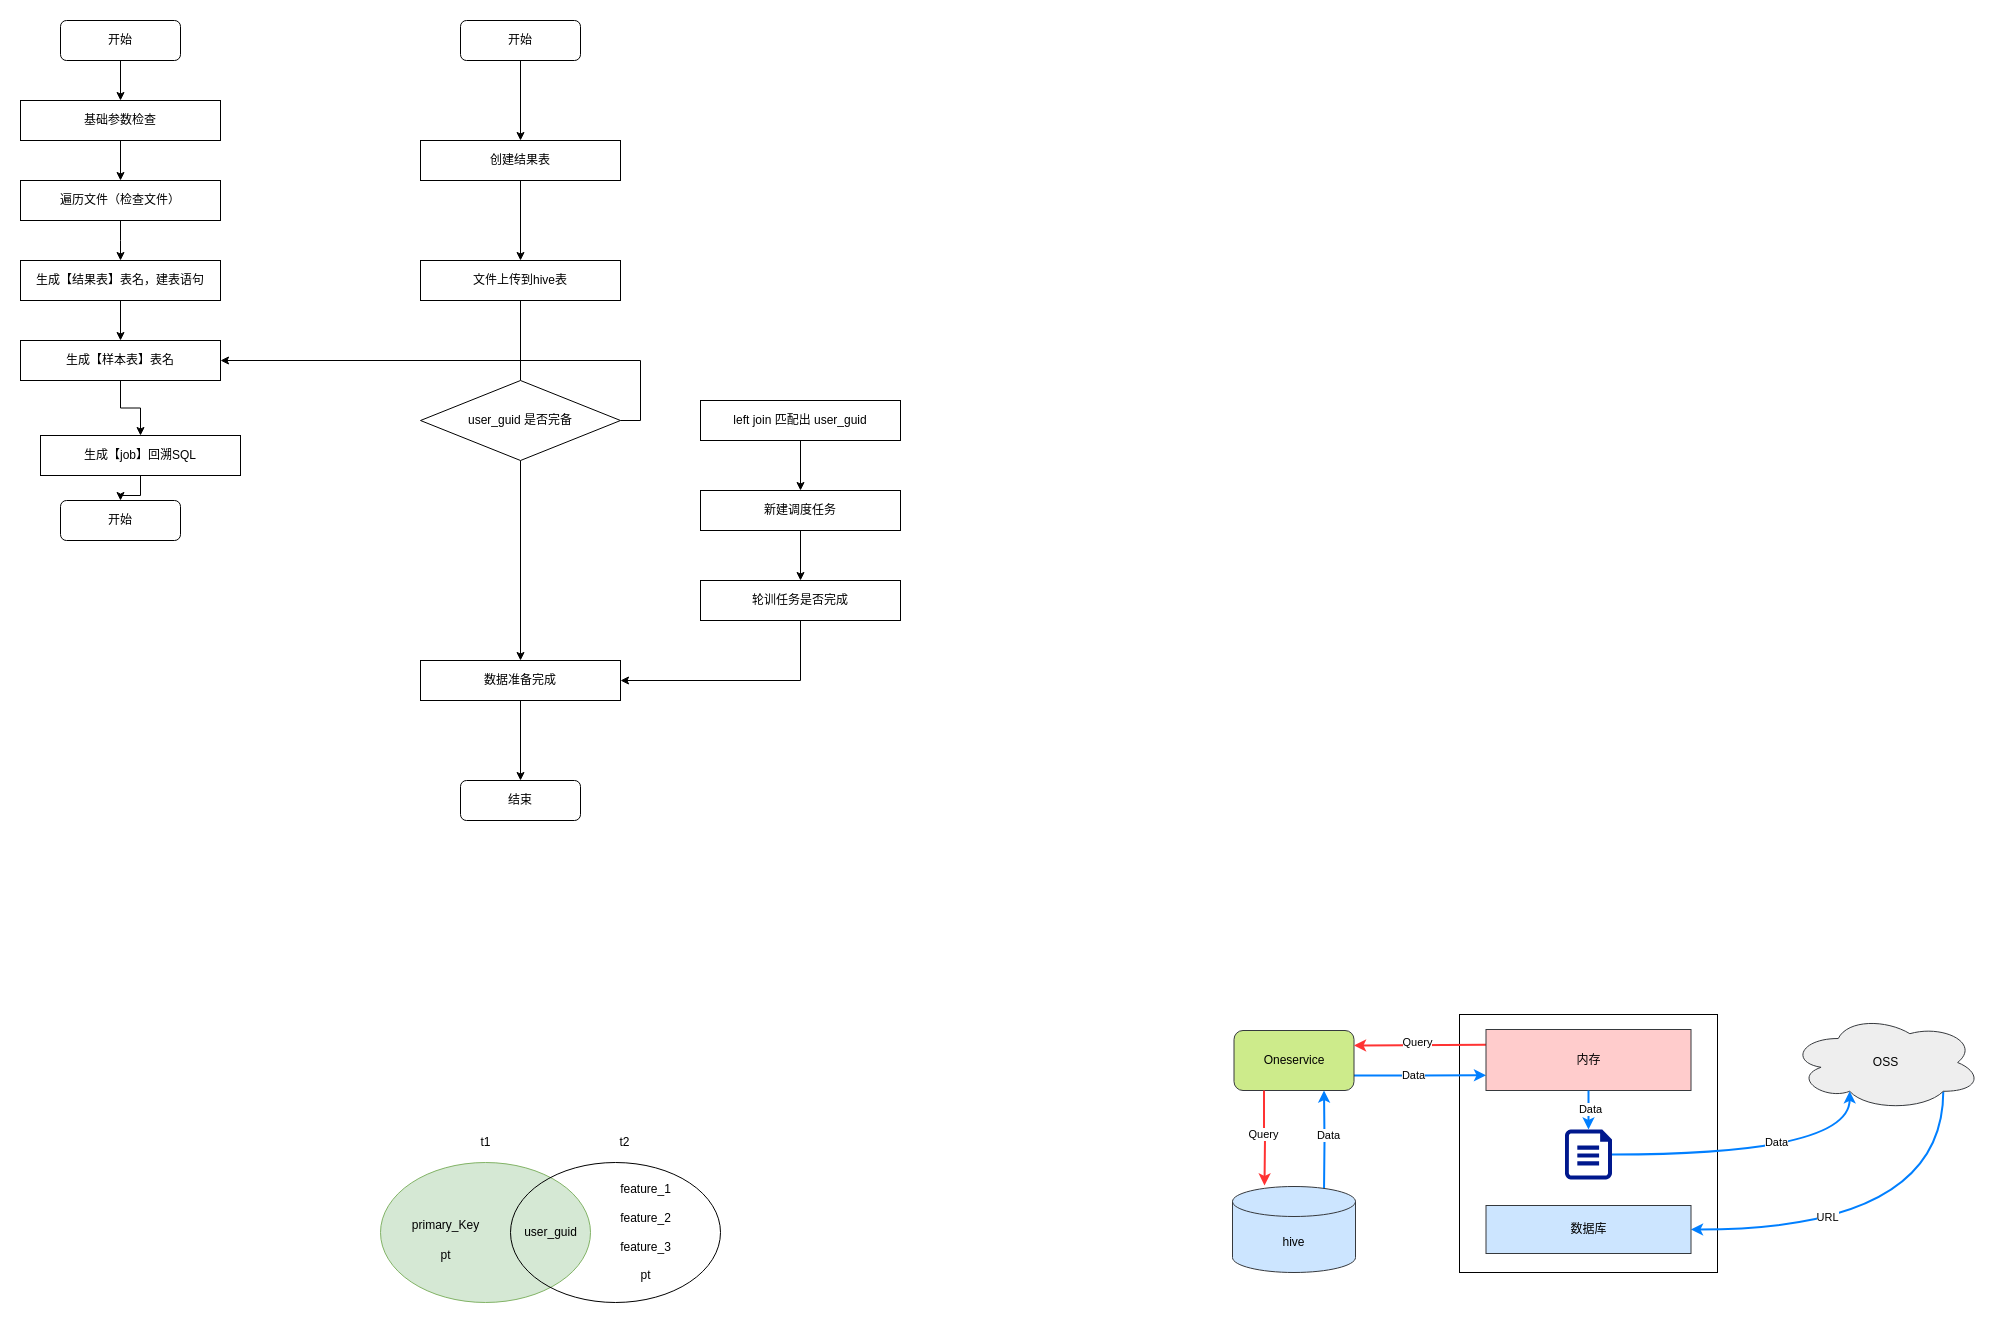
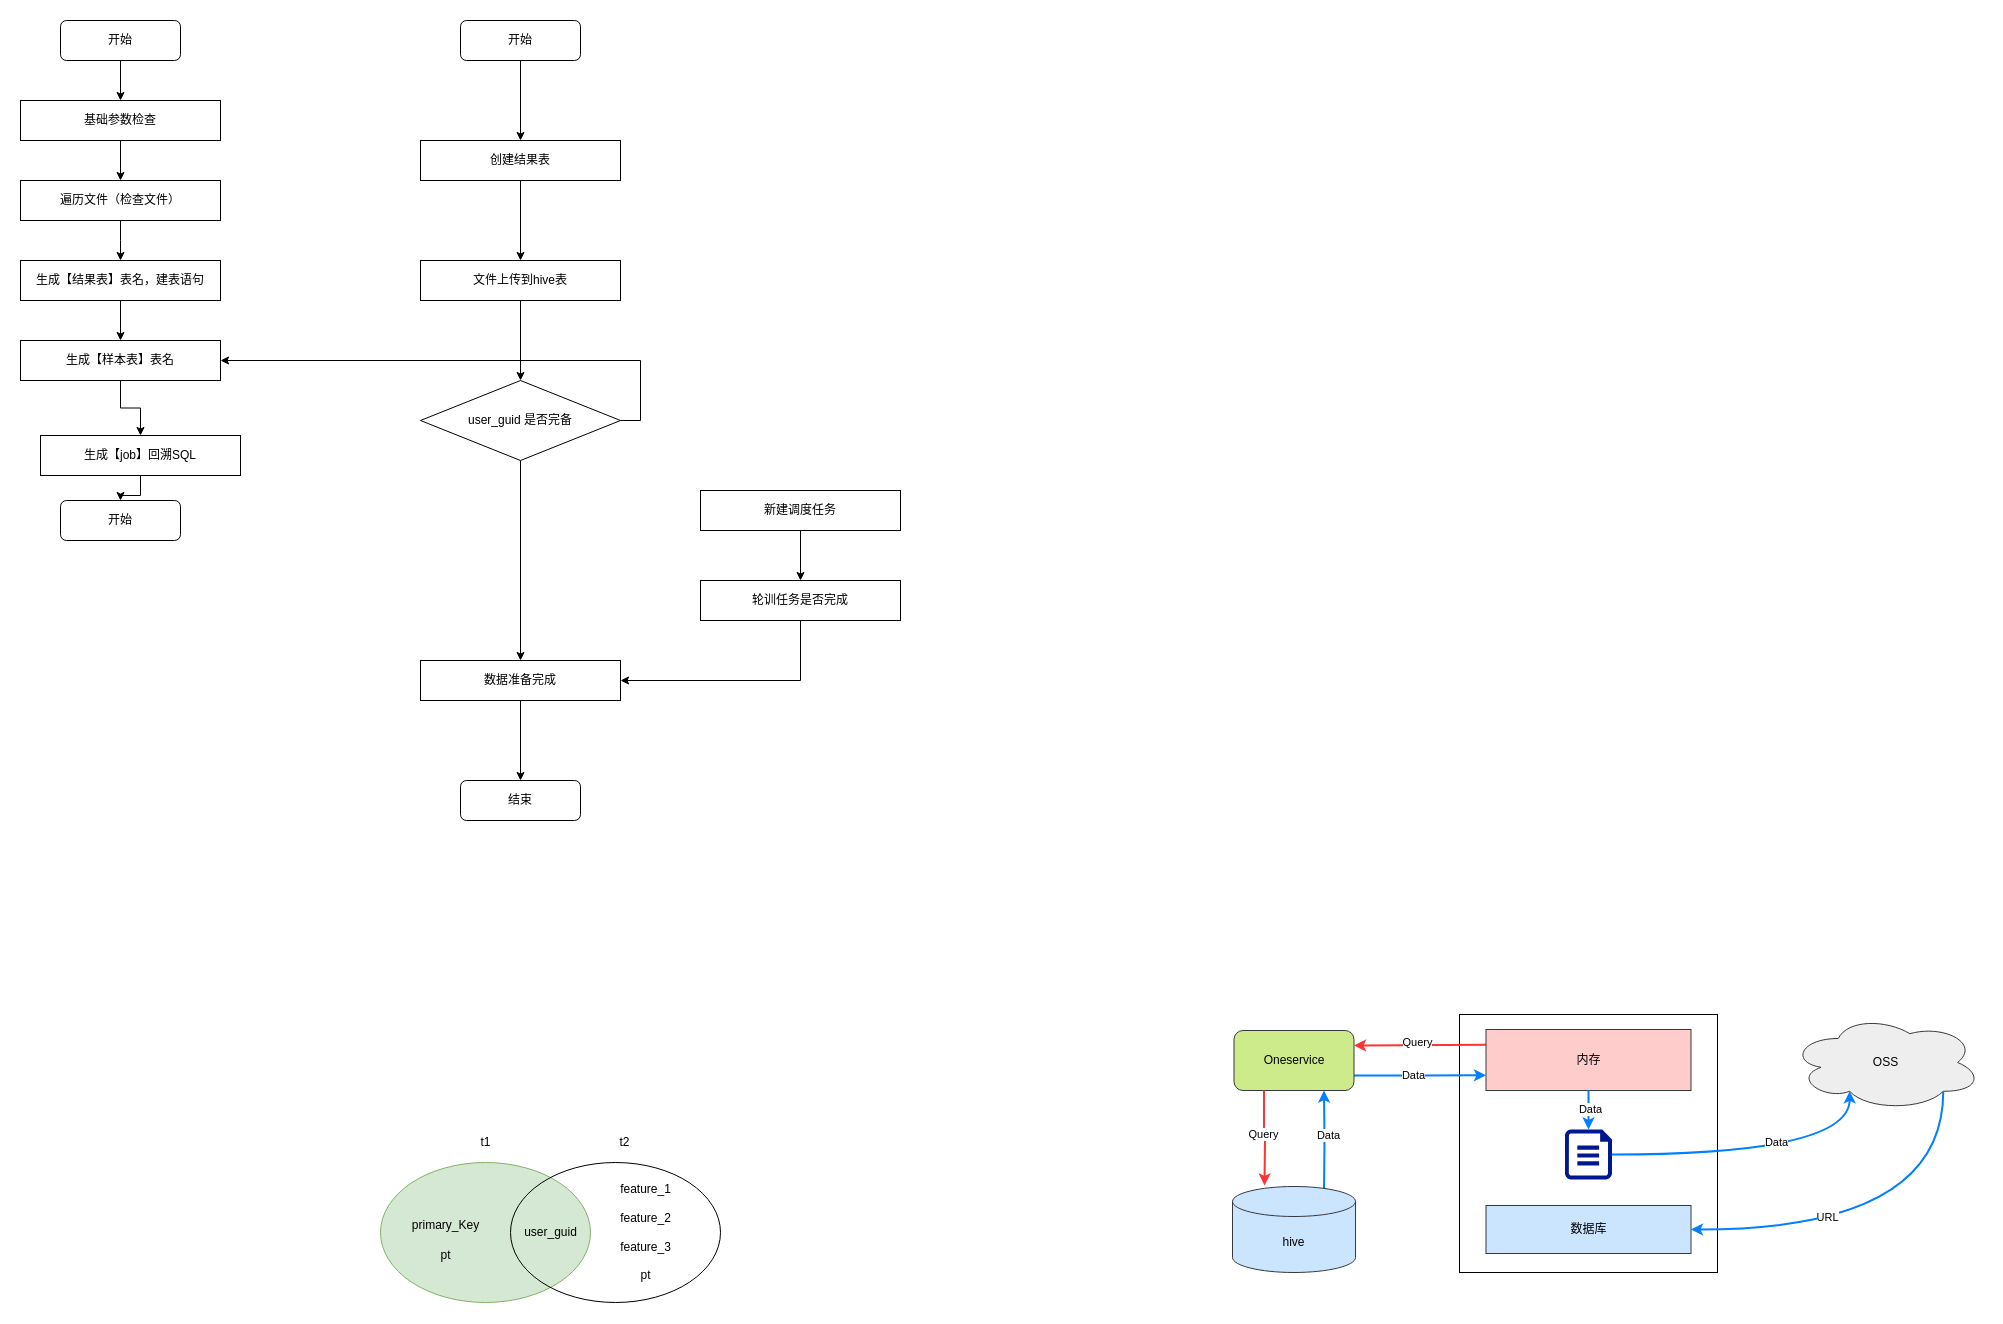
(521, 375) -> (521, 372)
(801, 421) -> none
(801, 462) -> none
